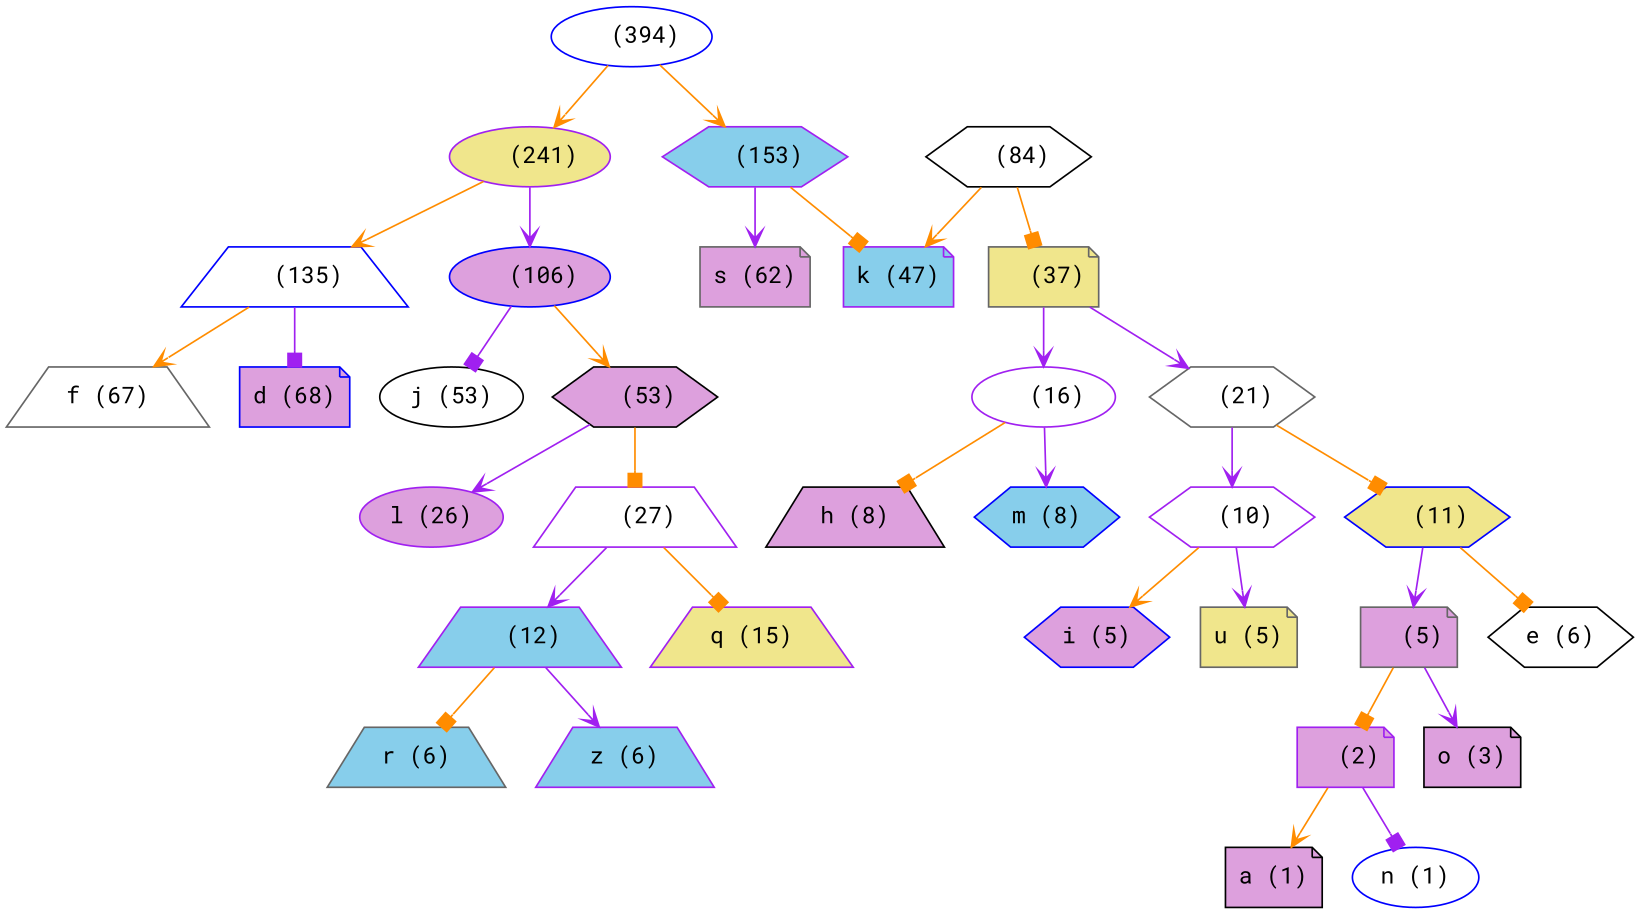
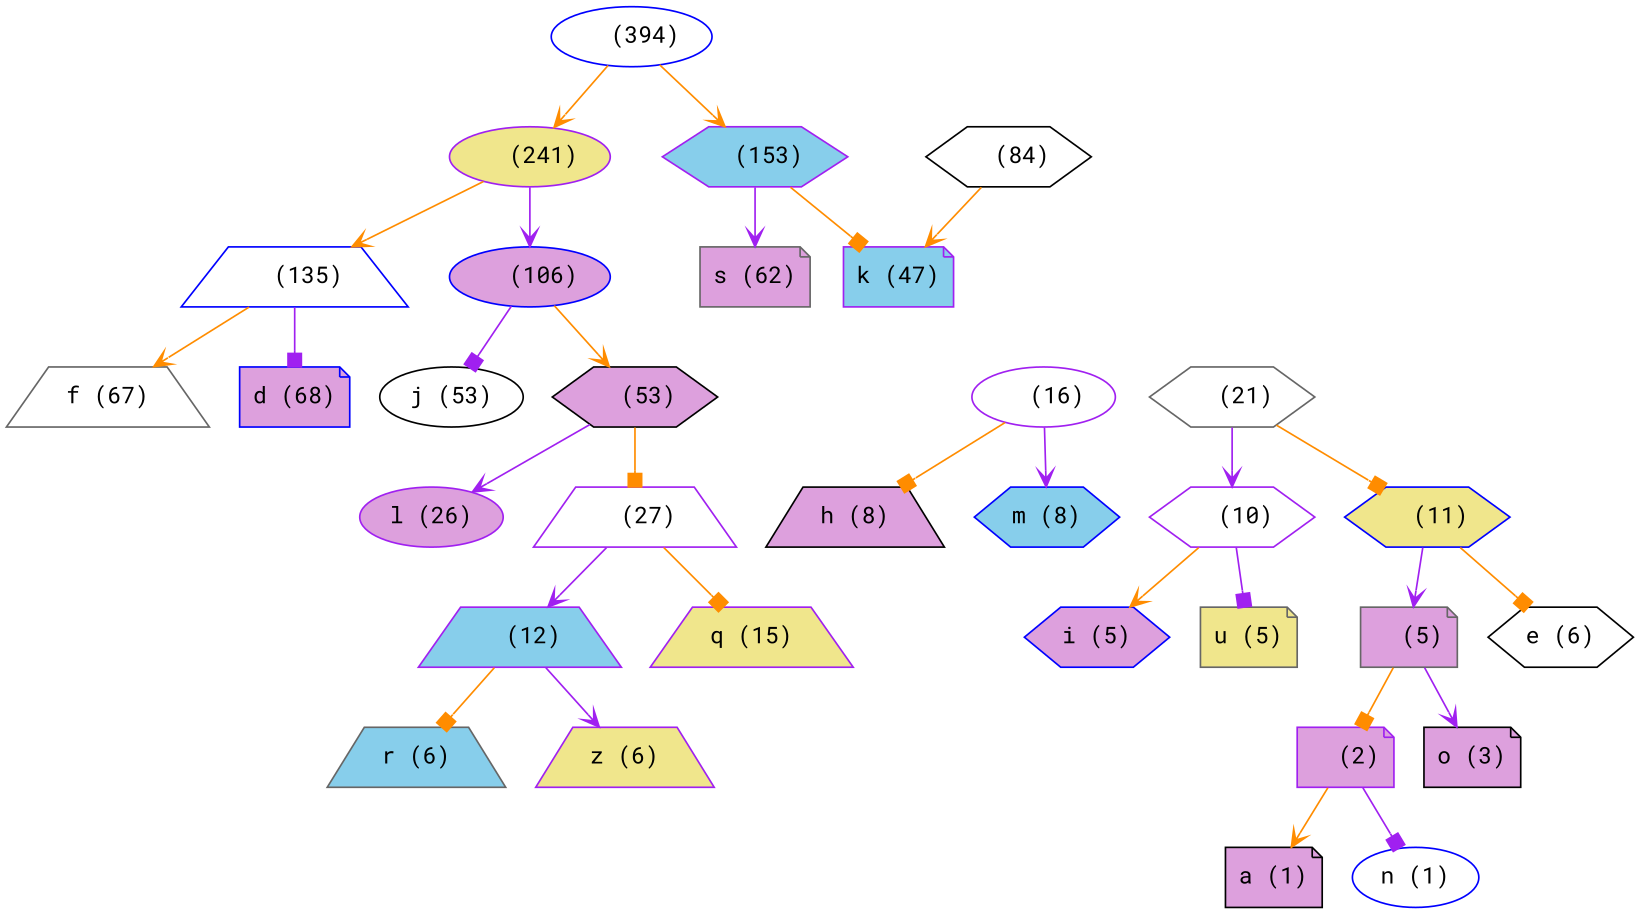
(1044, 277) -> none
(1239, 569) -> (1239, 569)
(625, 757) -> (625, 757)
